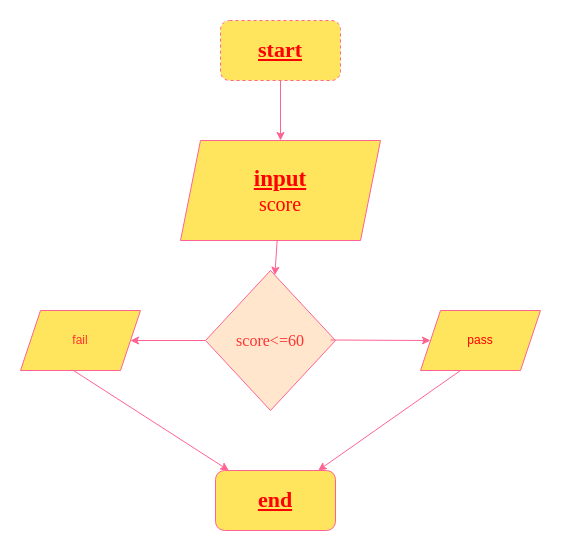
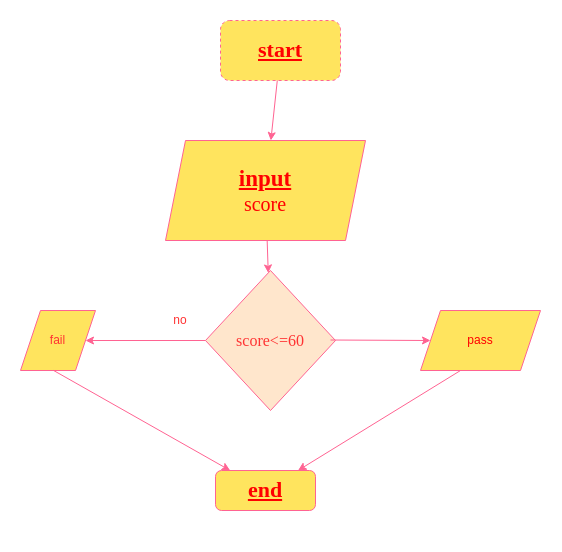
(281, 191) -> (266, 191)
none -> (181, 321)
(81, 341) -> (58, 341)
(276, 501) -> (266, 491)
